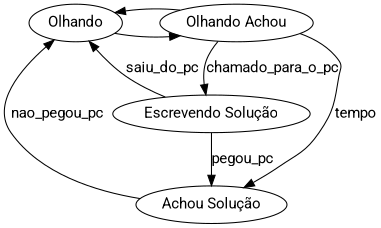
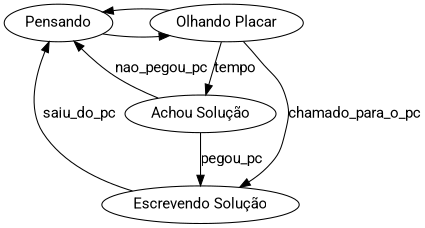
(76, 23) -> (58, 23)
(237, 23) -> (227, 23)
(211, 154) -> (201, 154)
